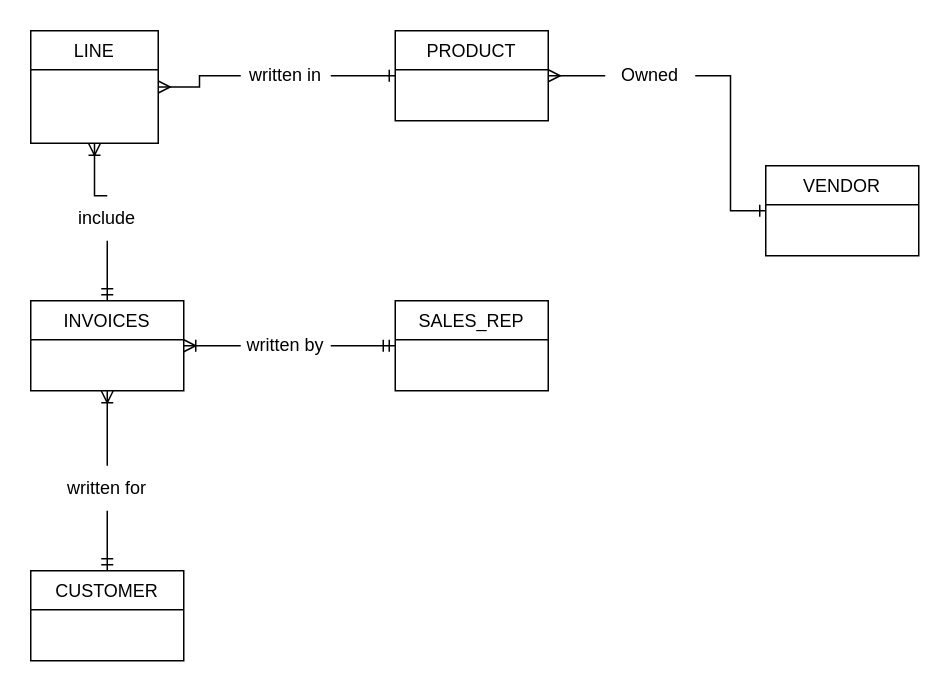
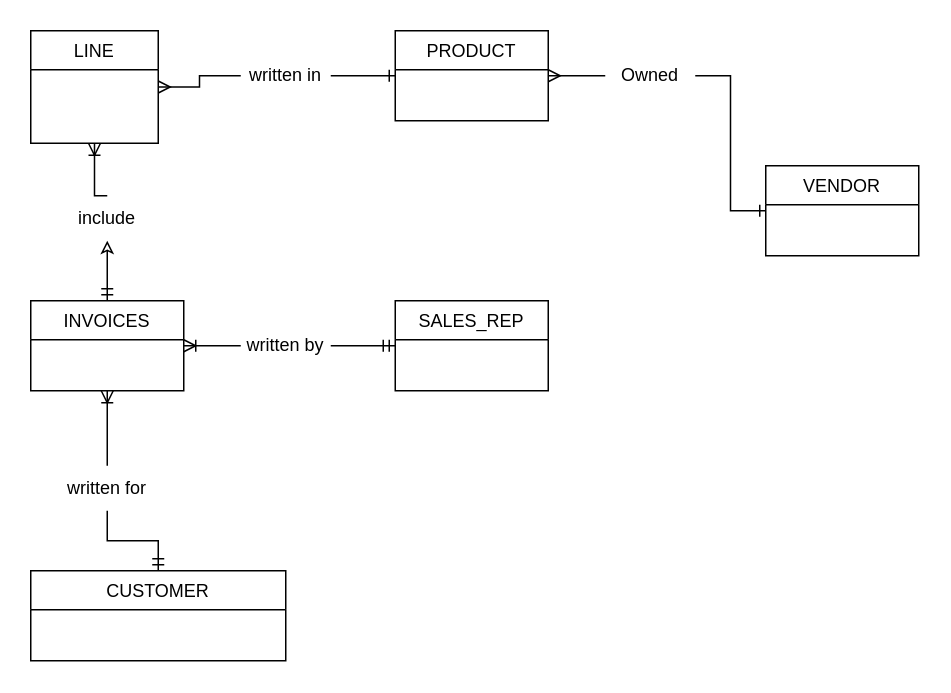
(107, 247) -> (107, 252)
(107, 616) -> (158, 616)
